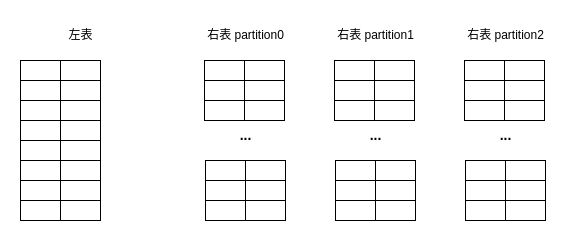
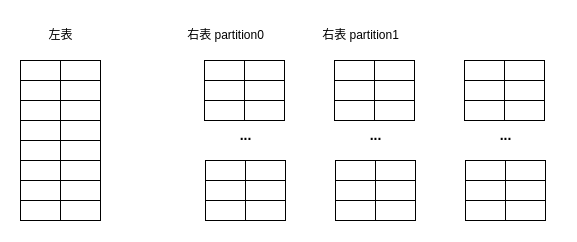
(81, 36) -> (61, 36)
(246, 36) -> (226, 36)
(376, 36) -> (361, 36)
(506, 36) -> none
